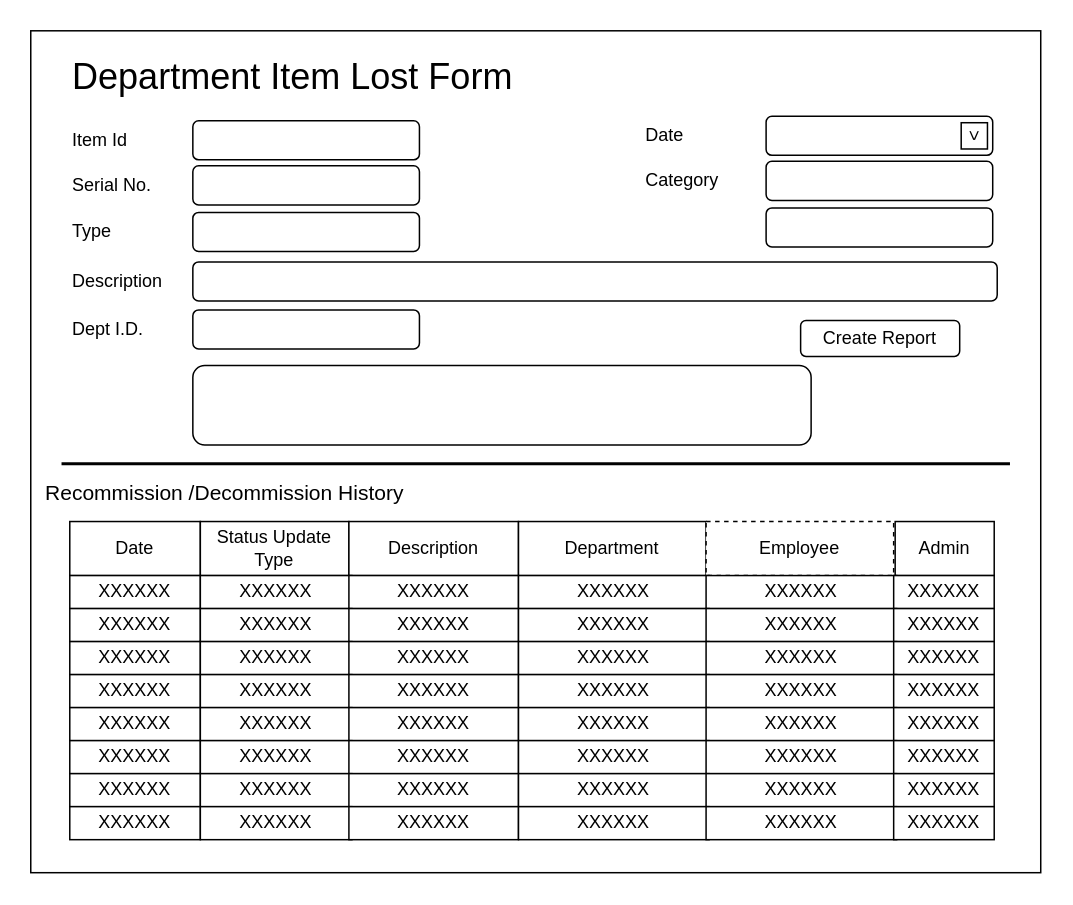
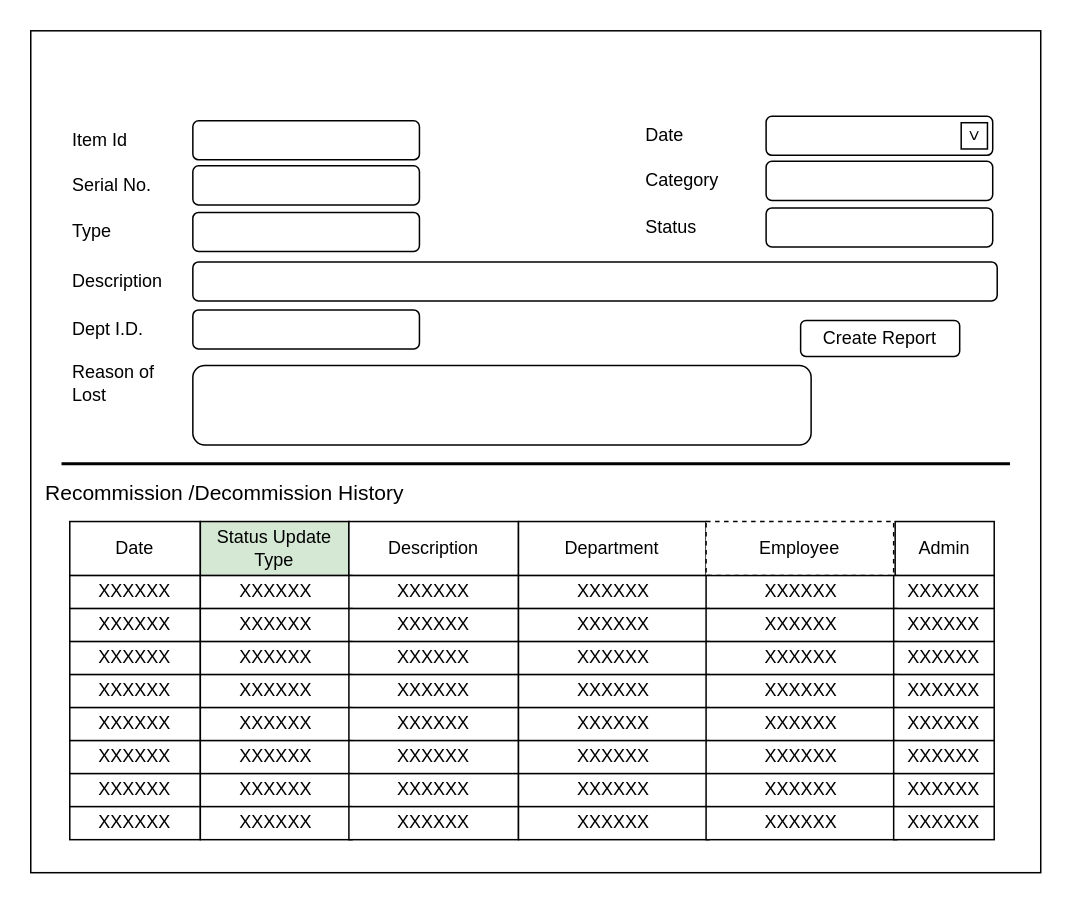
(382, 77) -> none
none -> (698, 227)
none -> (125, 383)
(275, 548) -> (275, 548)
